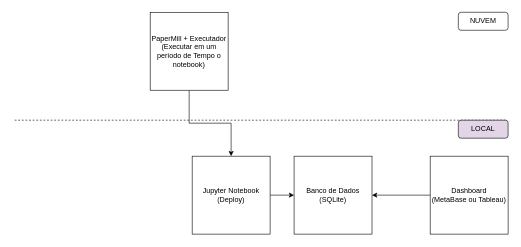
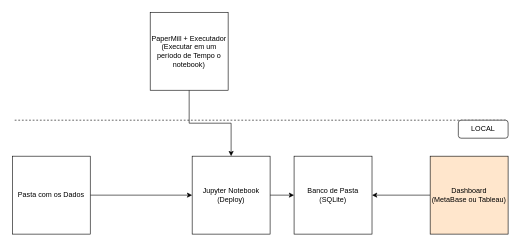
(484, 21) -> none
(484, 129) -> (484, 129)
none -> (51, 195)
none -> (186, 195)
(333, 195) -> (333, 195)
(470, 195) -> (470, 195)
